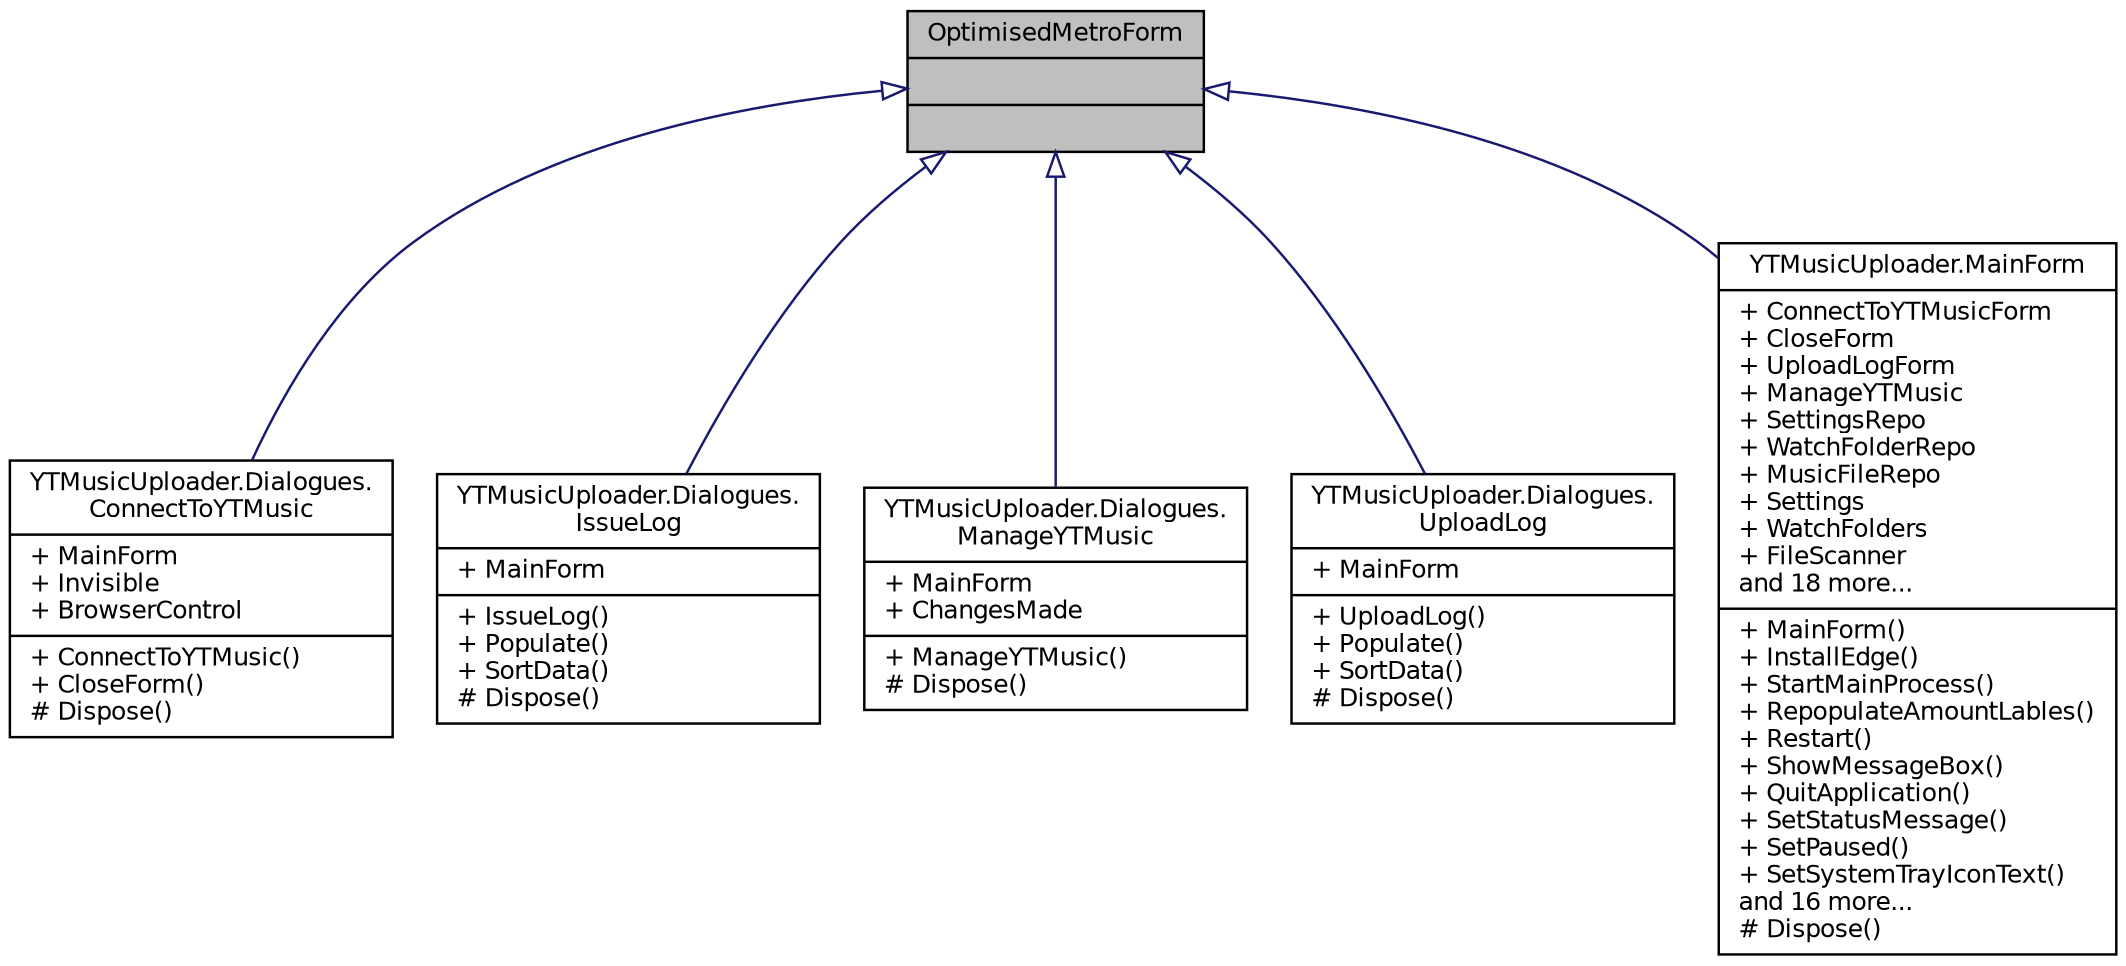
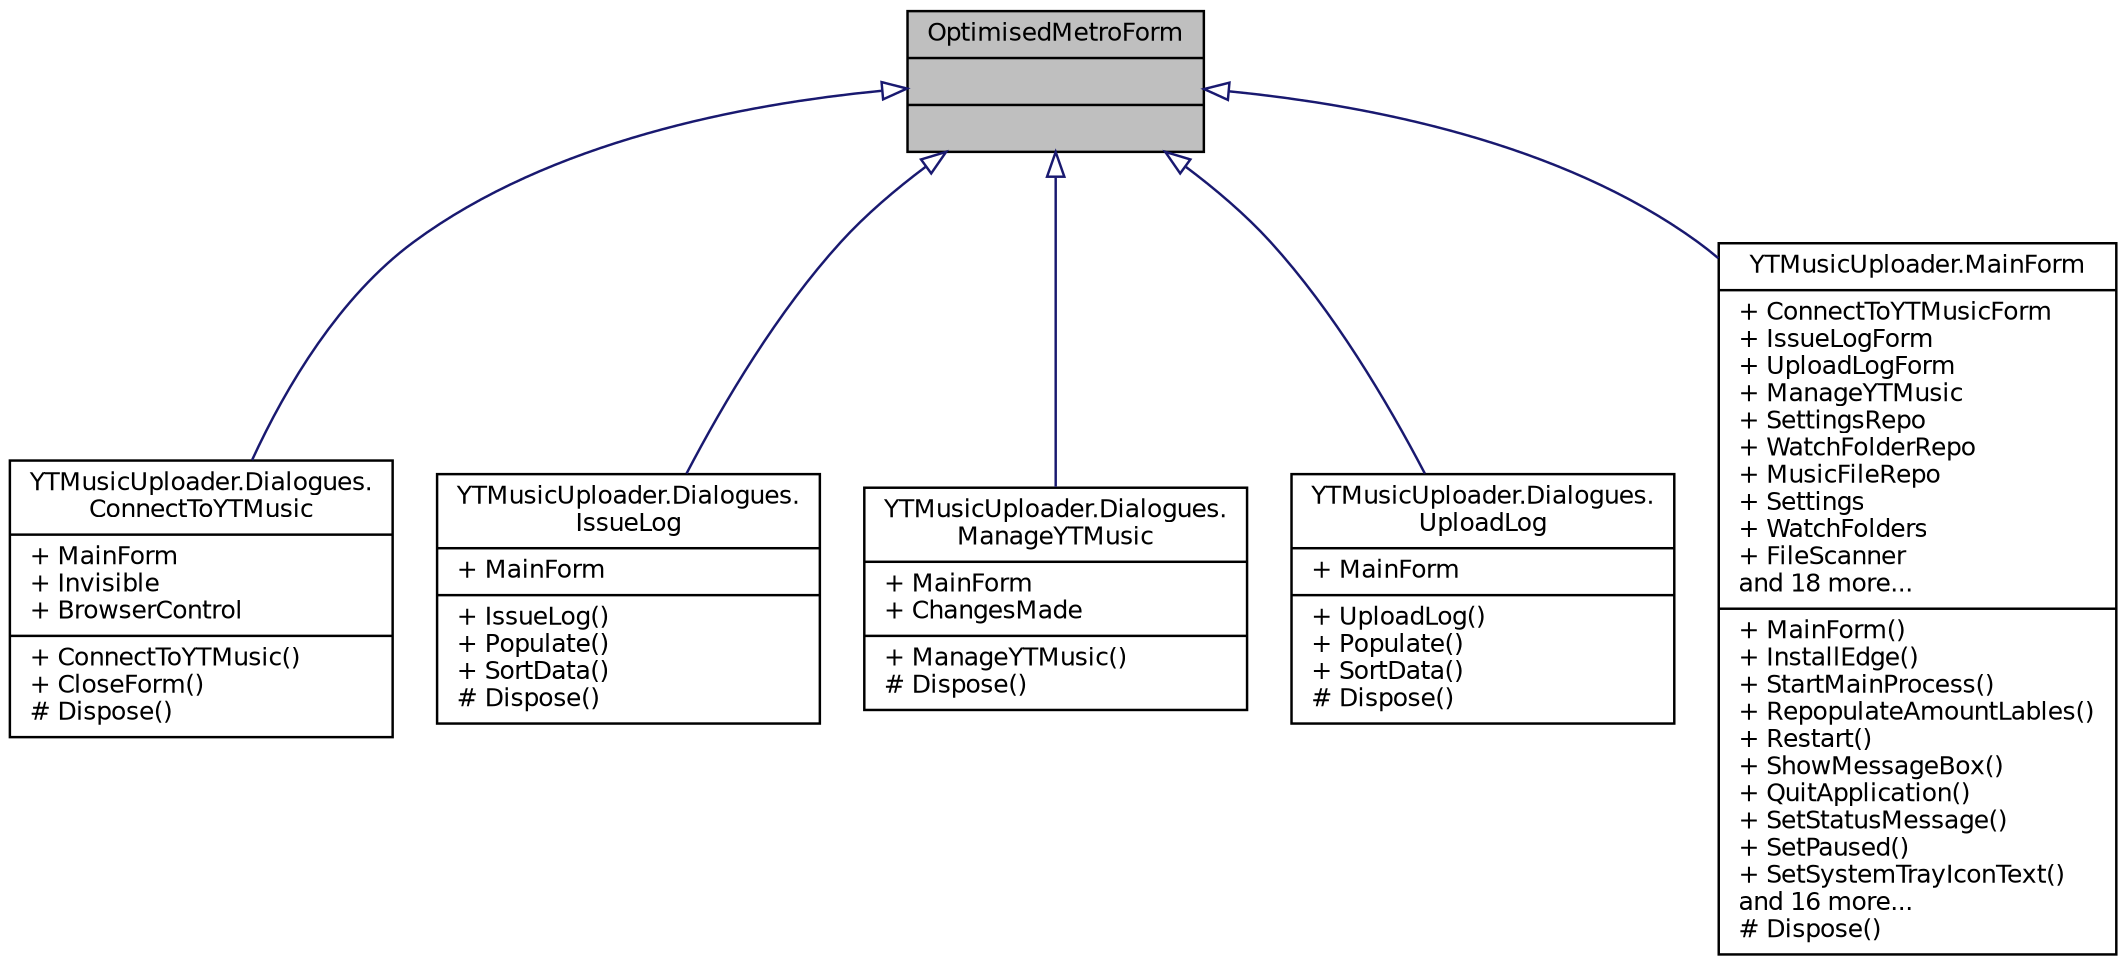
(1818, 340) -> (1836, 340)
